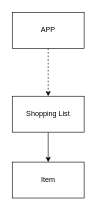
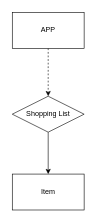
(48, 114) -> (48, 114)
(48, 180) -> (48, 192)
